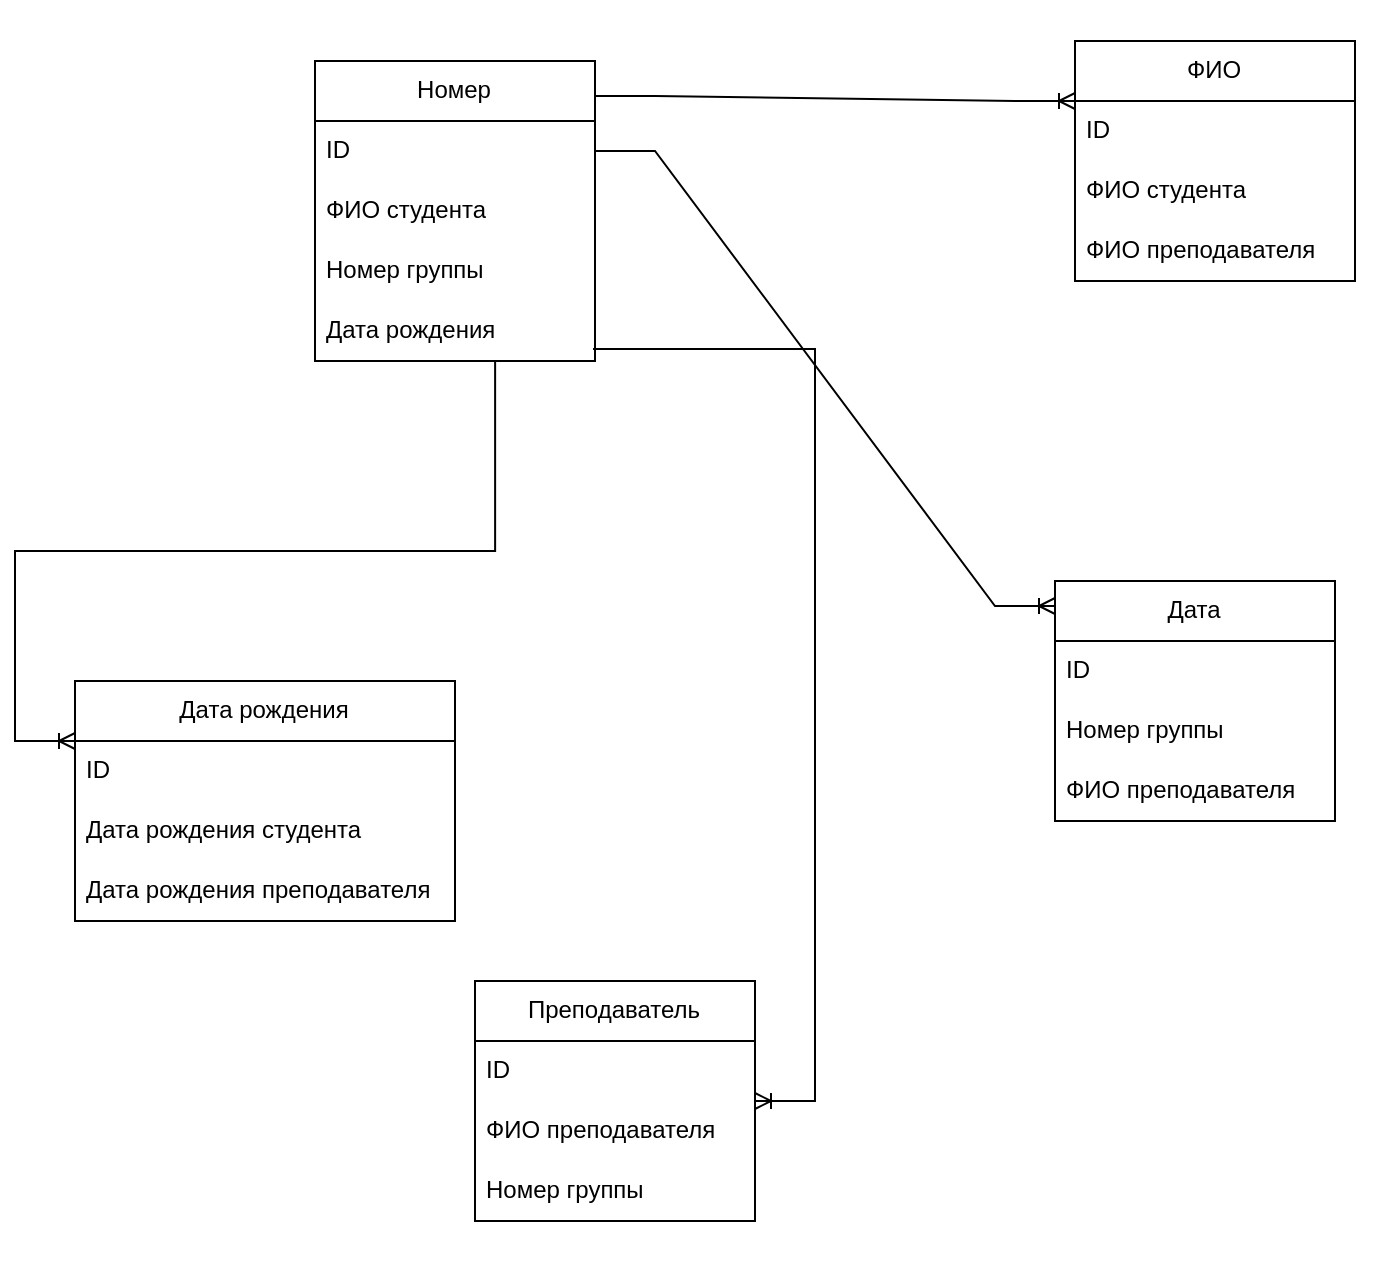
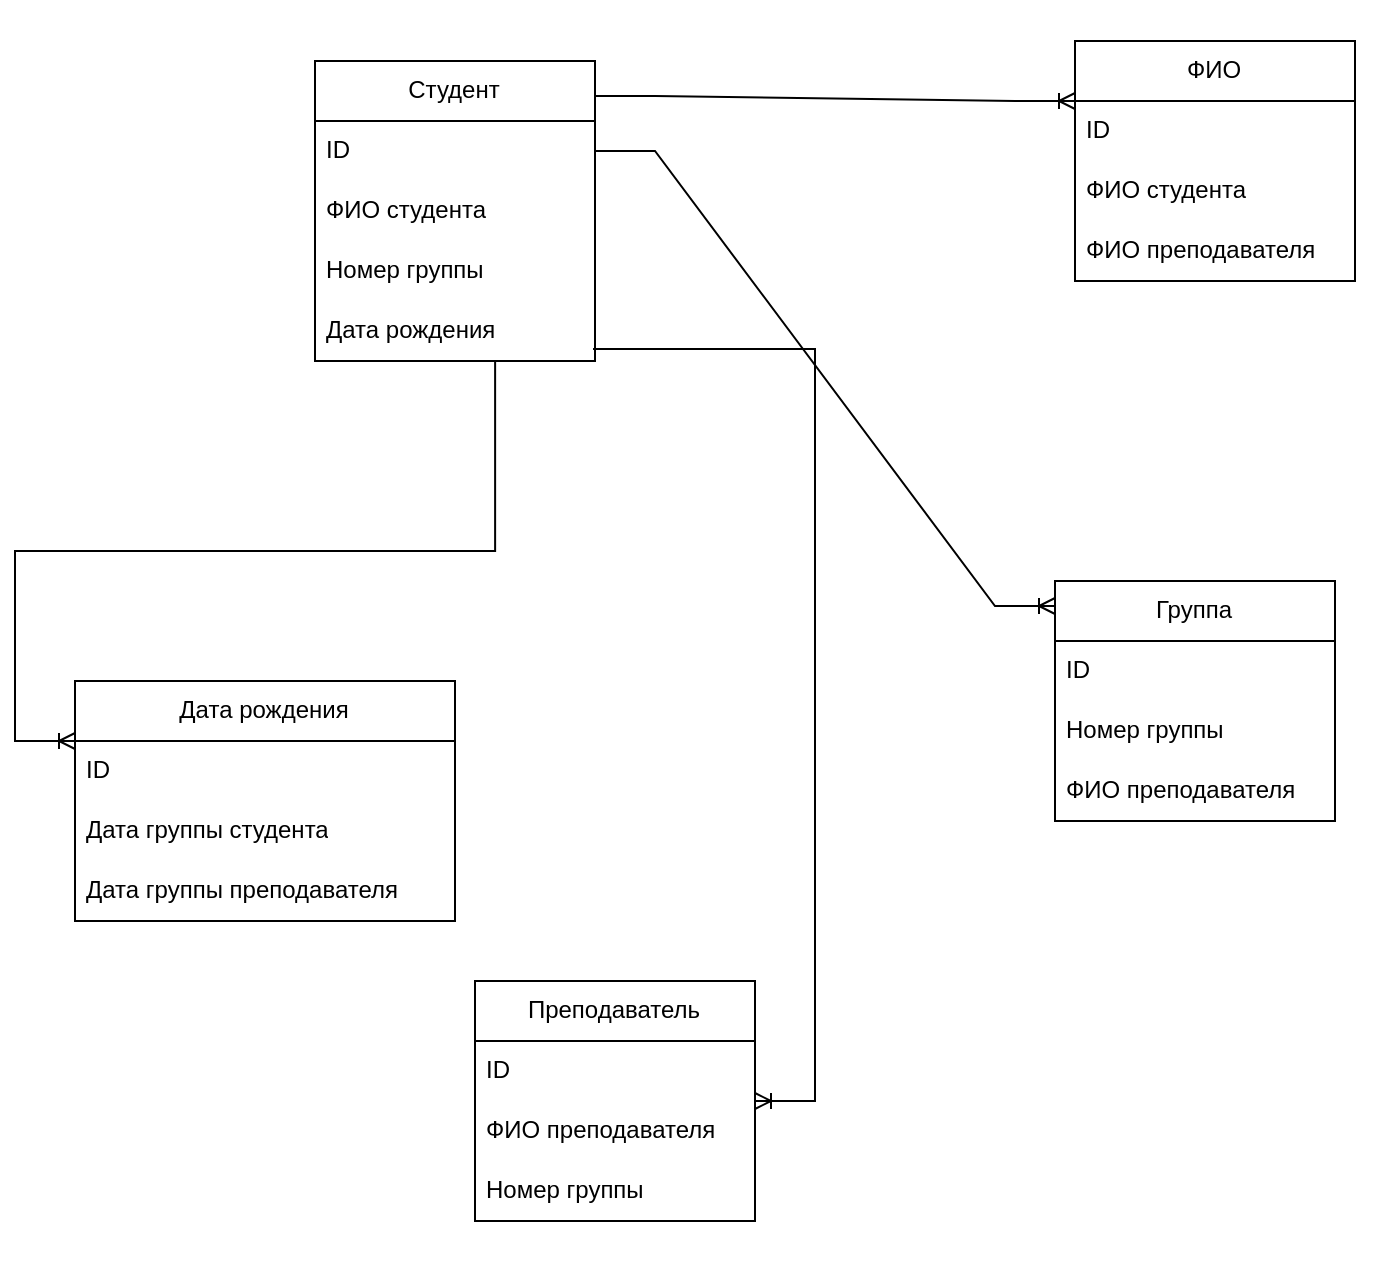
(455, 91) -> (455, 91)
(1195, 611) -> (1195, 611)
(229, 831) -> (215, 831)
(262, 891) -> (249, 891)
